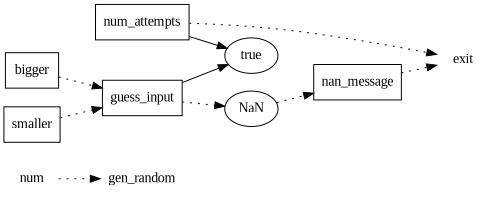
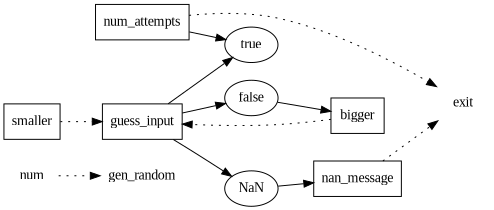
none -> (251, 98)
(290, 99) -> (291, 185)
(198, 104) -> (198, 155)
